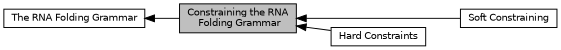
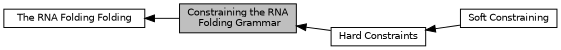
(74, 18) -> (74, 18)
(383, 18) -> (448, 27)
